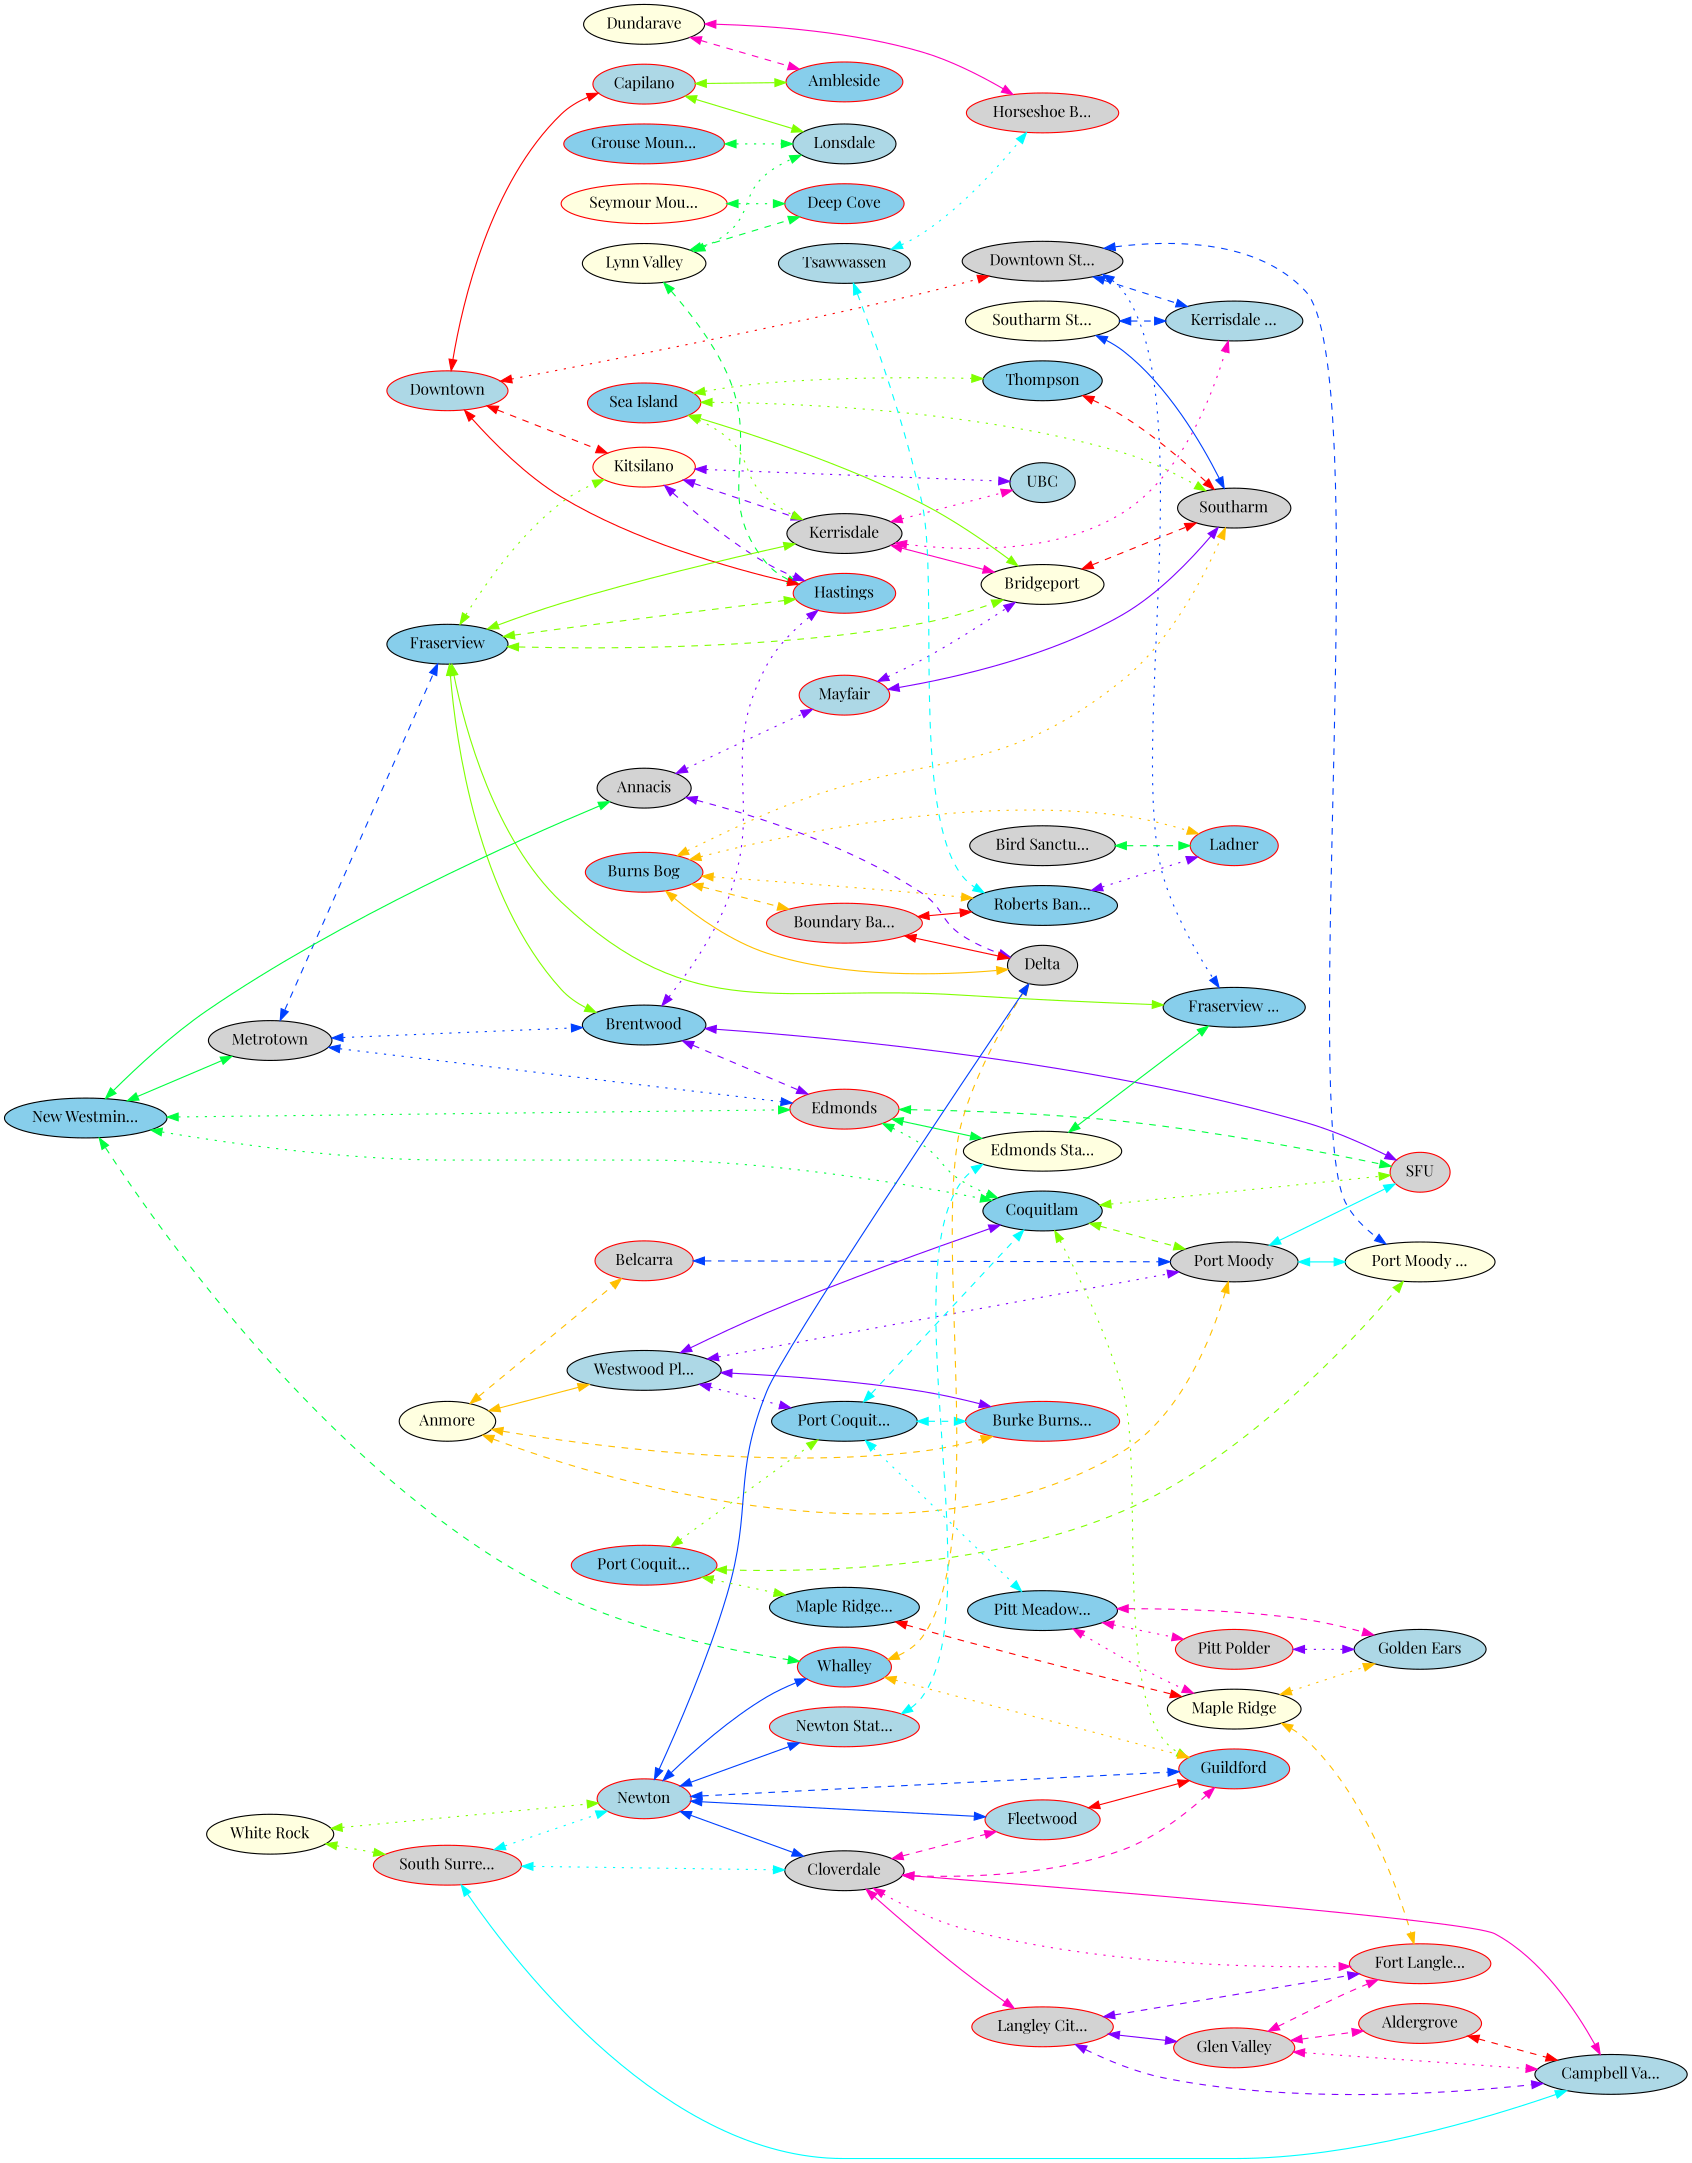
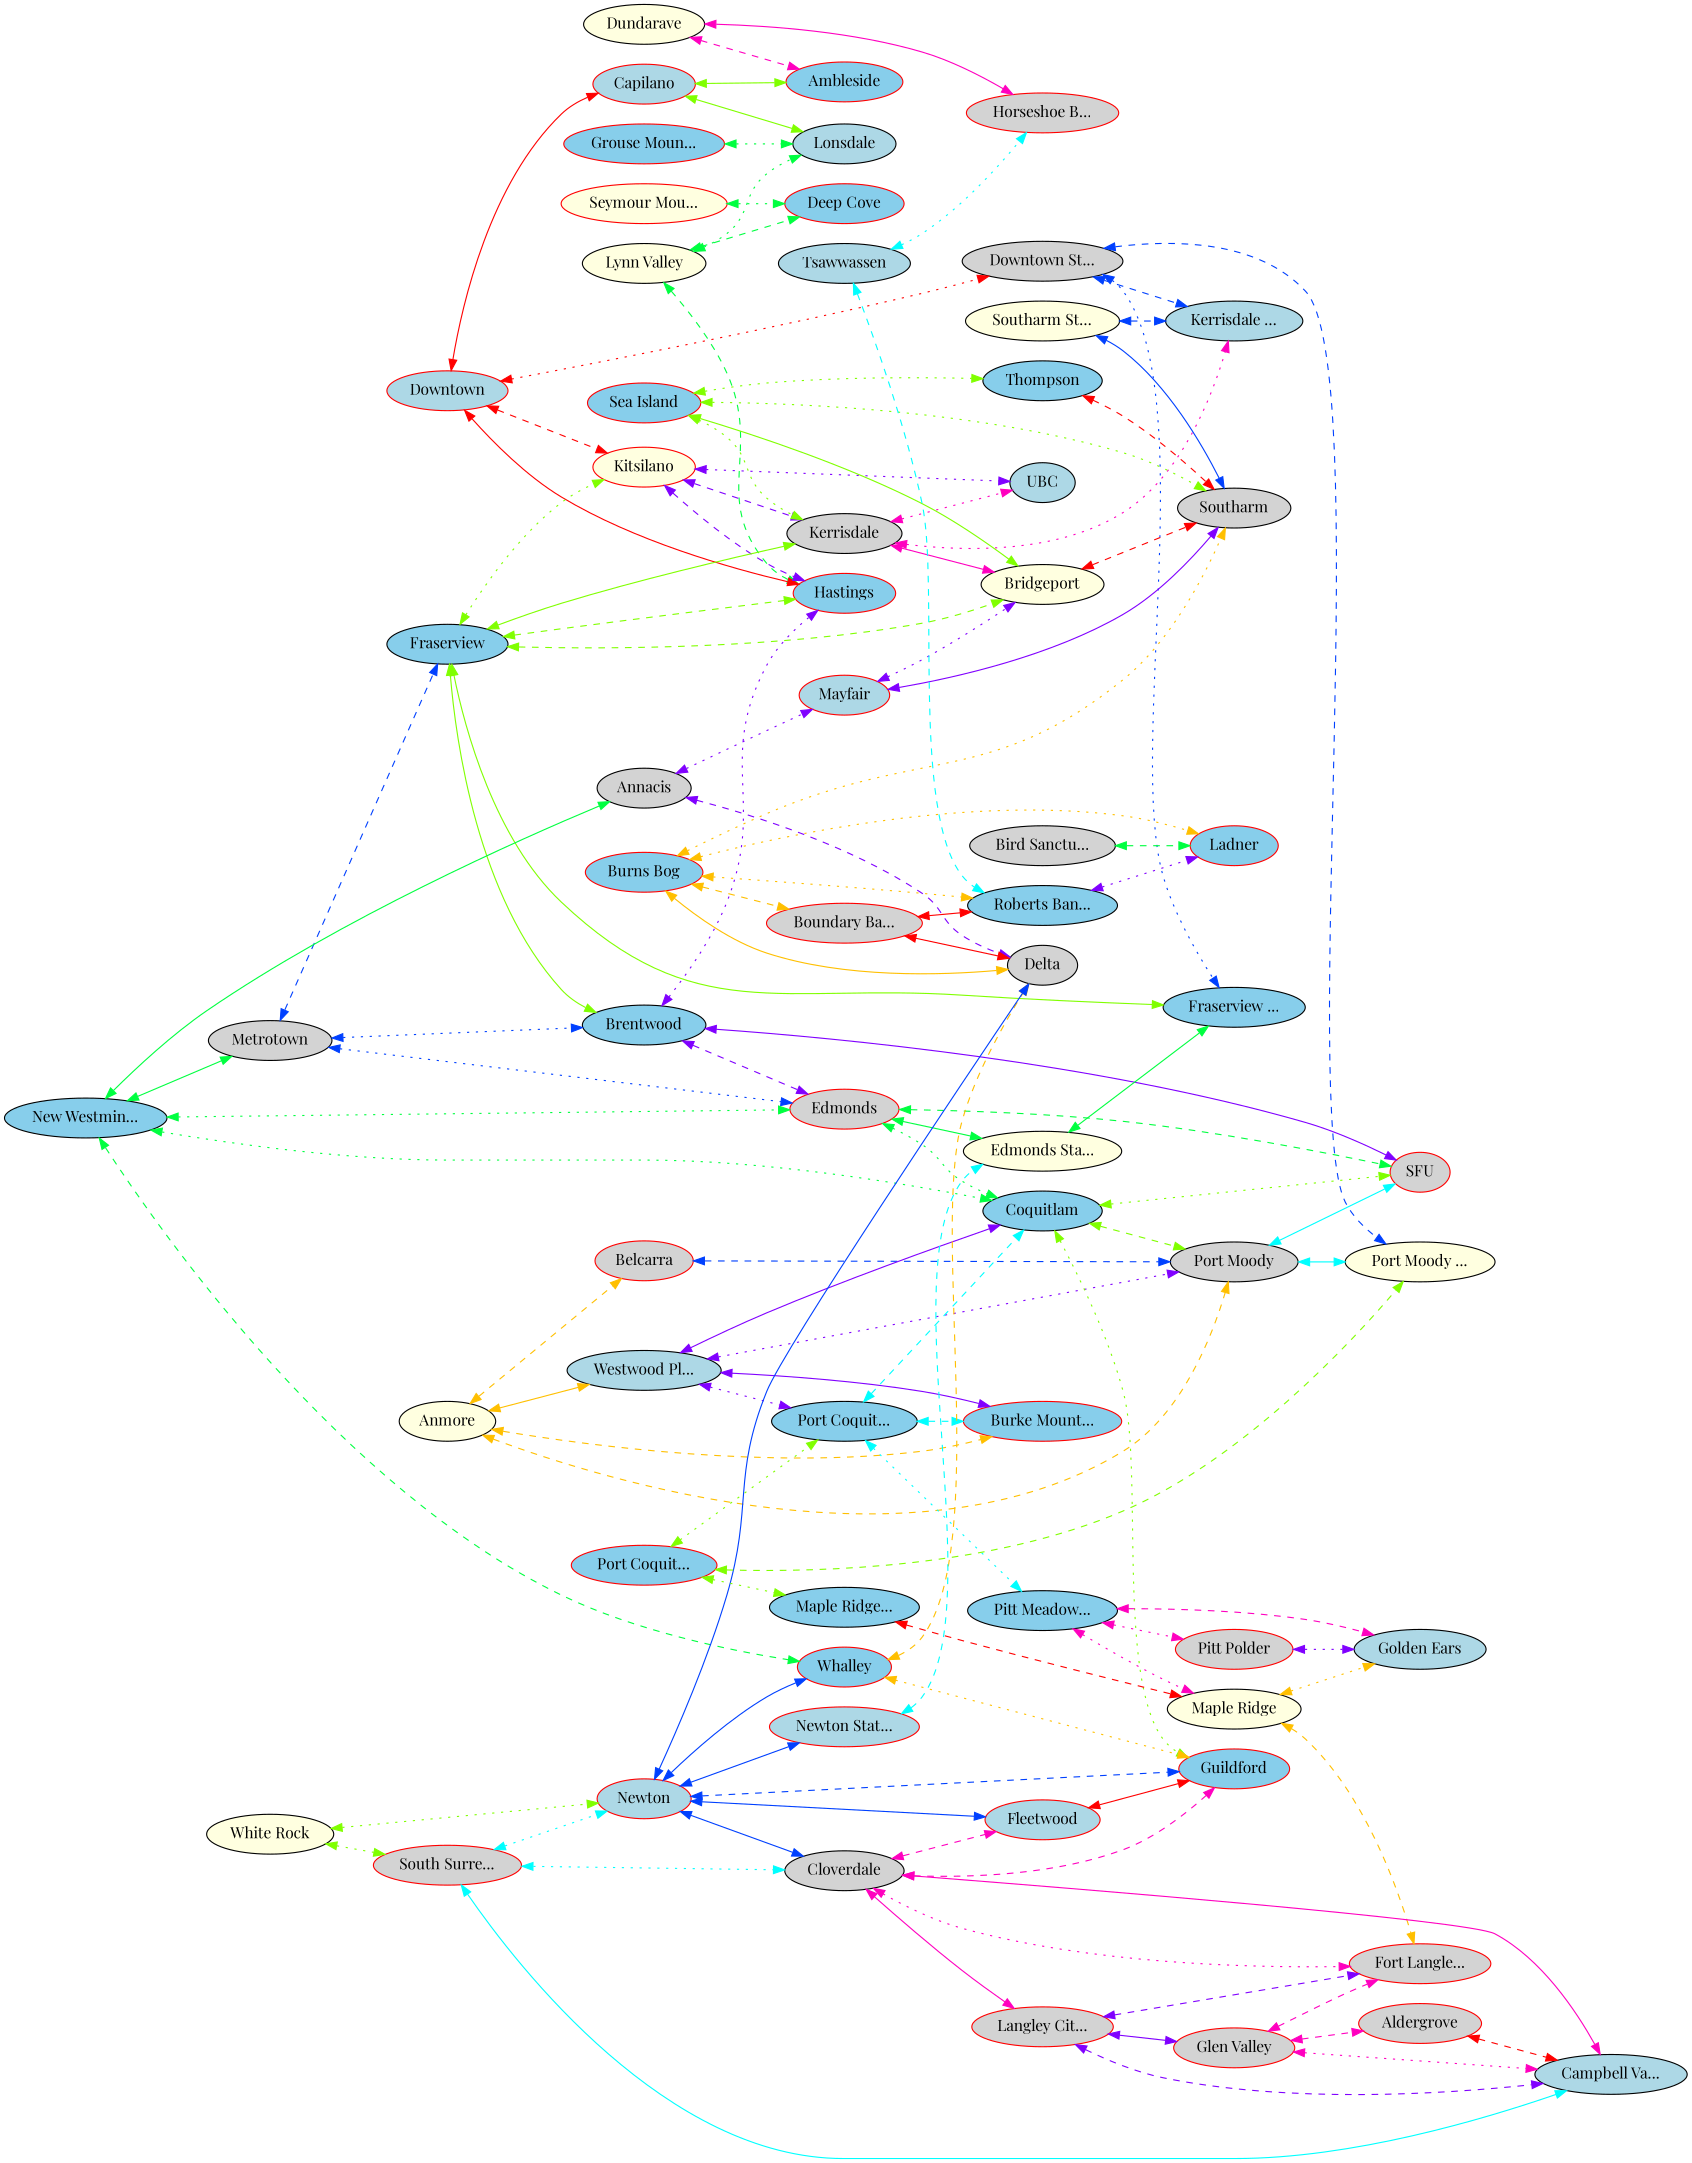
(1043, 1421) -> (1043, 1421)
